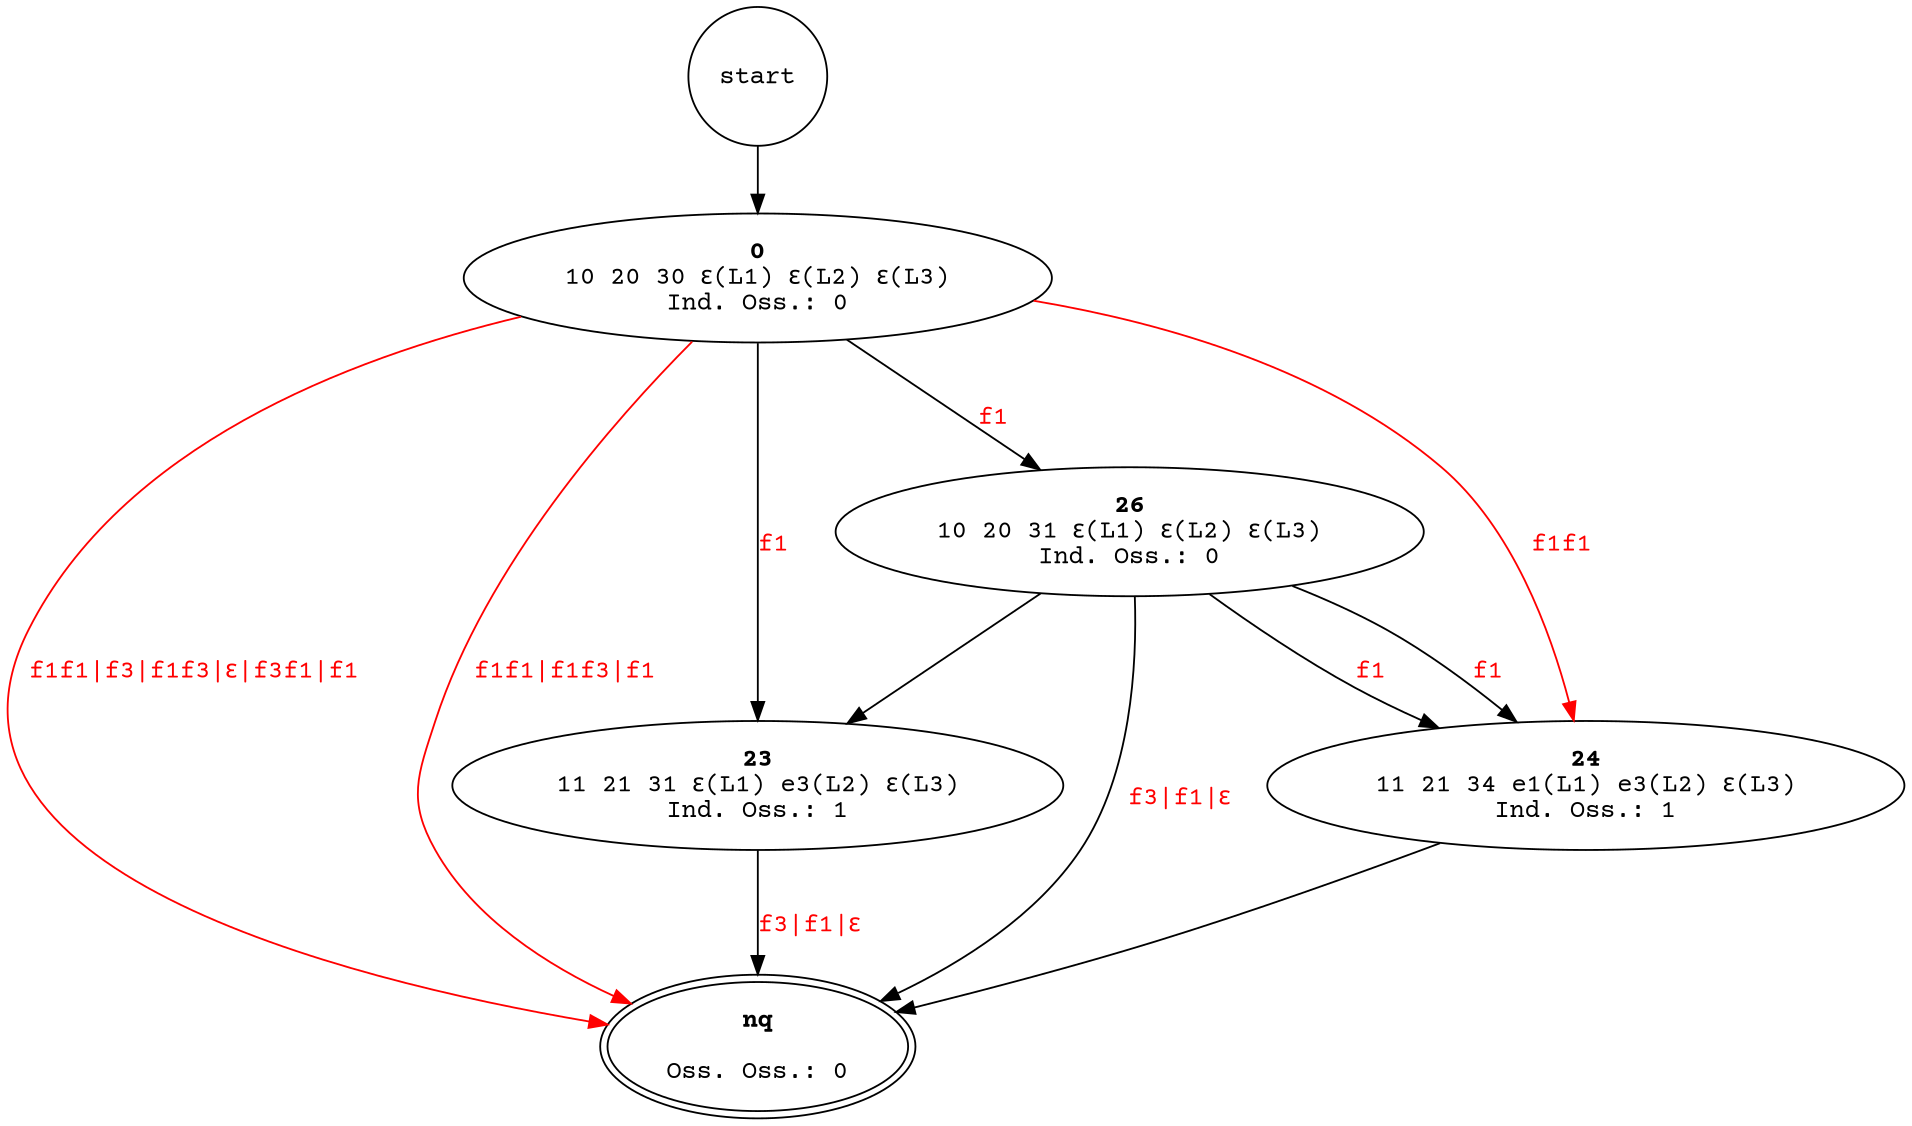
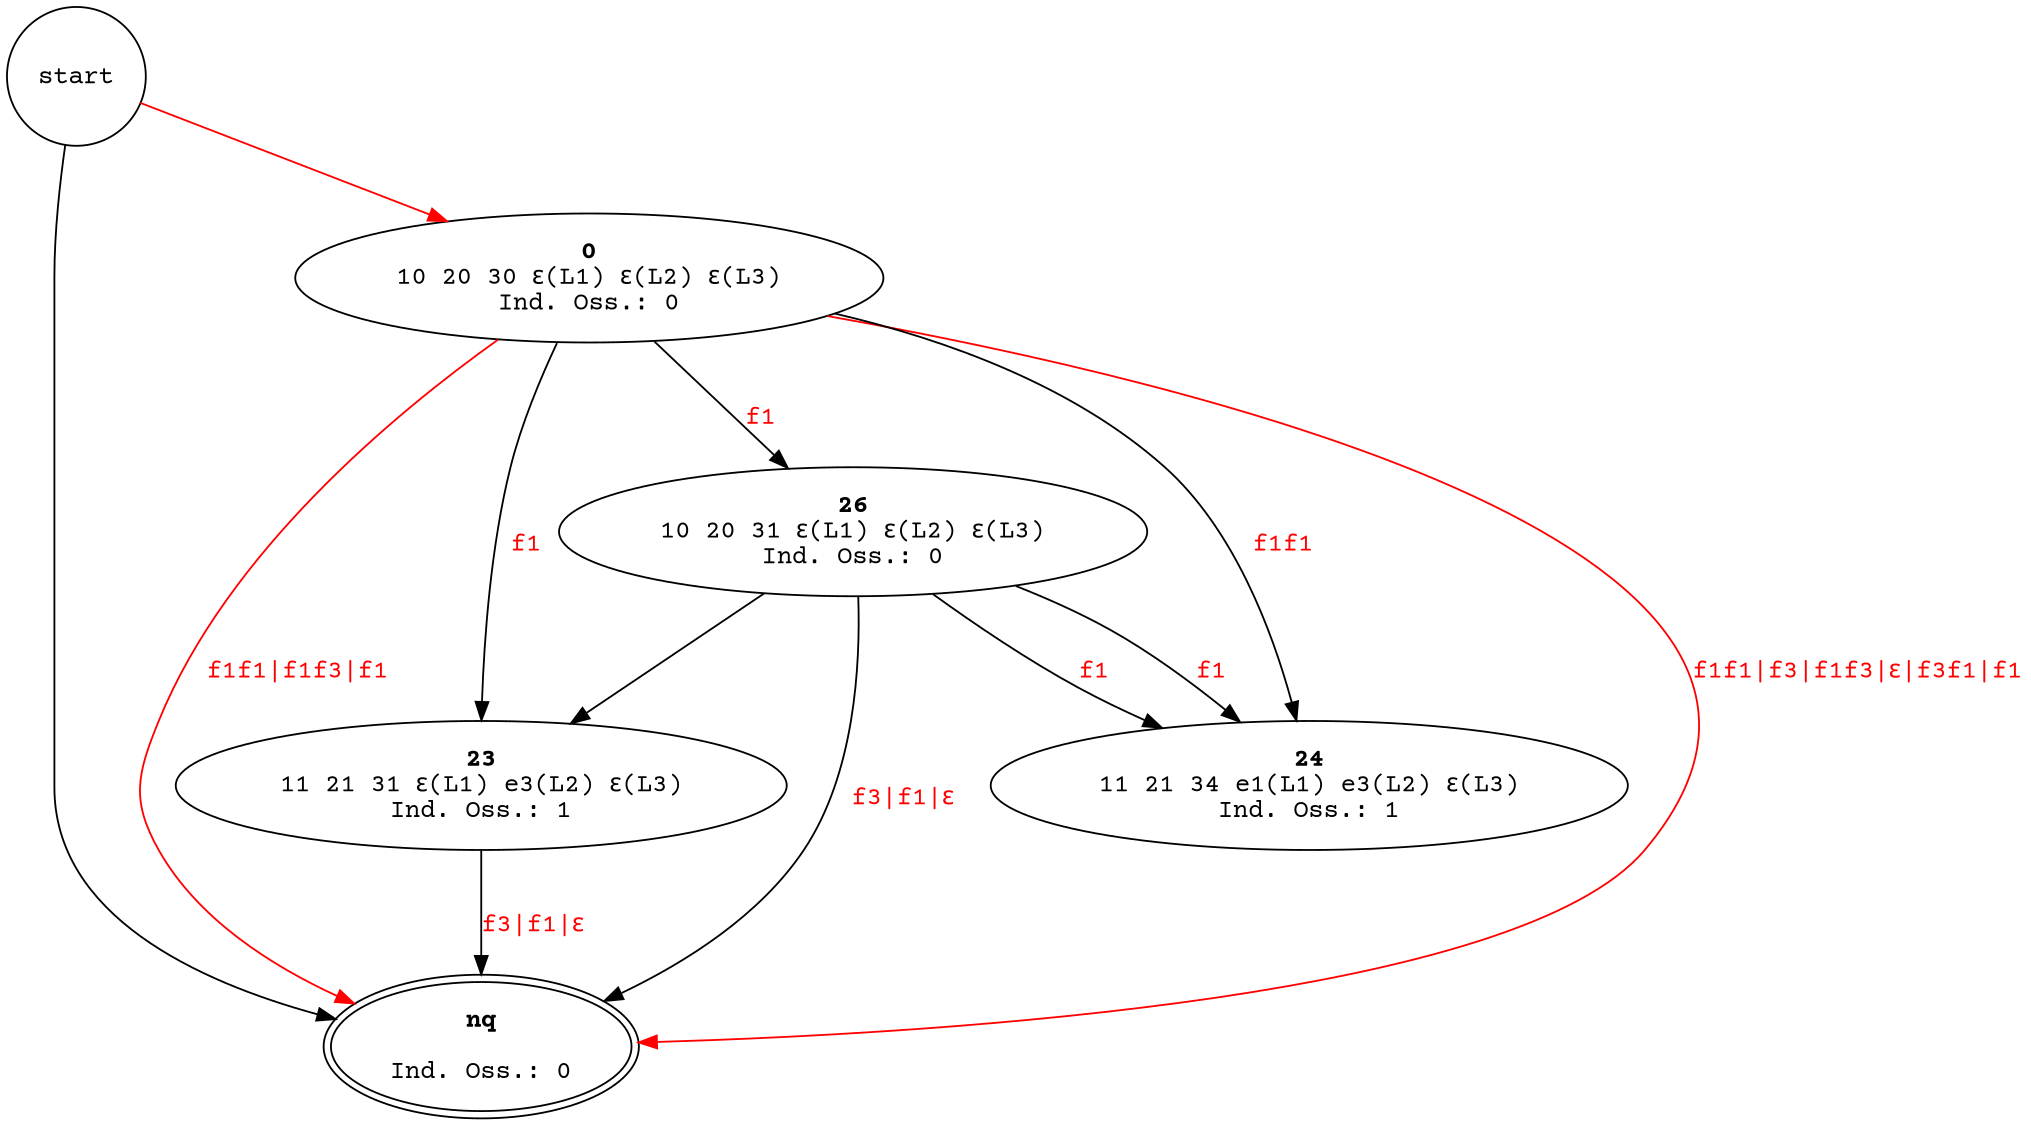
(758, 170) -> (285, 159)
(1371, 417) -> (1127, 437)
(1180, 934) -> (54, 652)
(758, 1070) -> (481, 1070)
